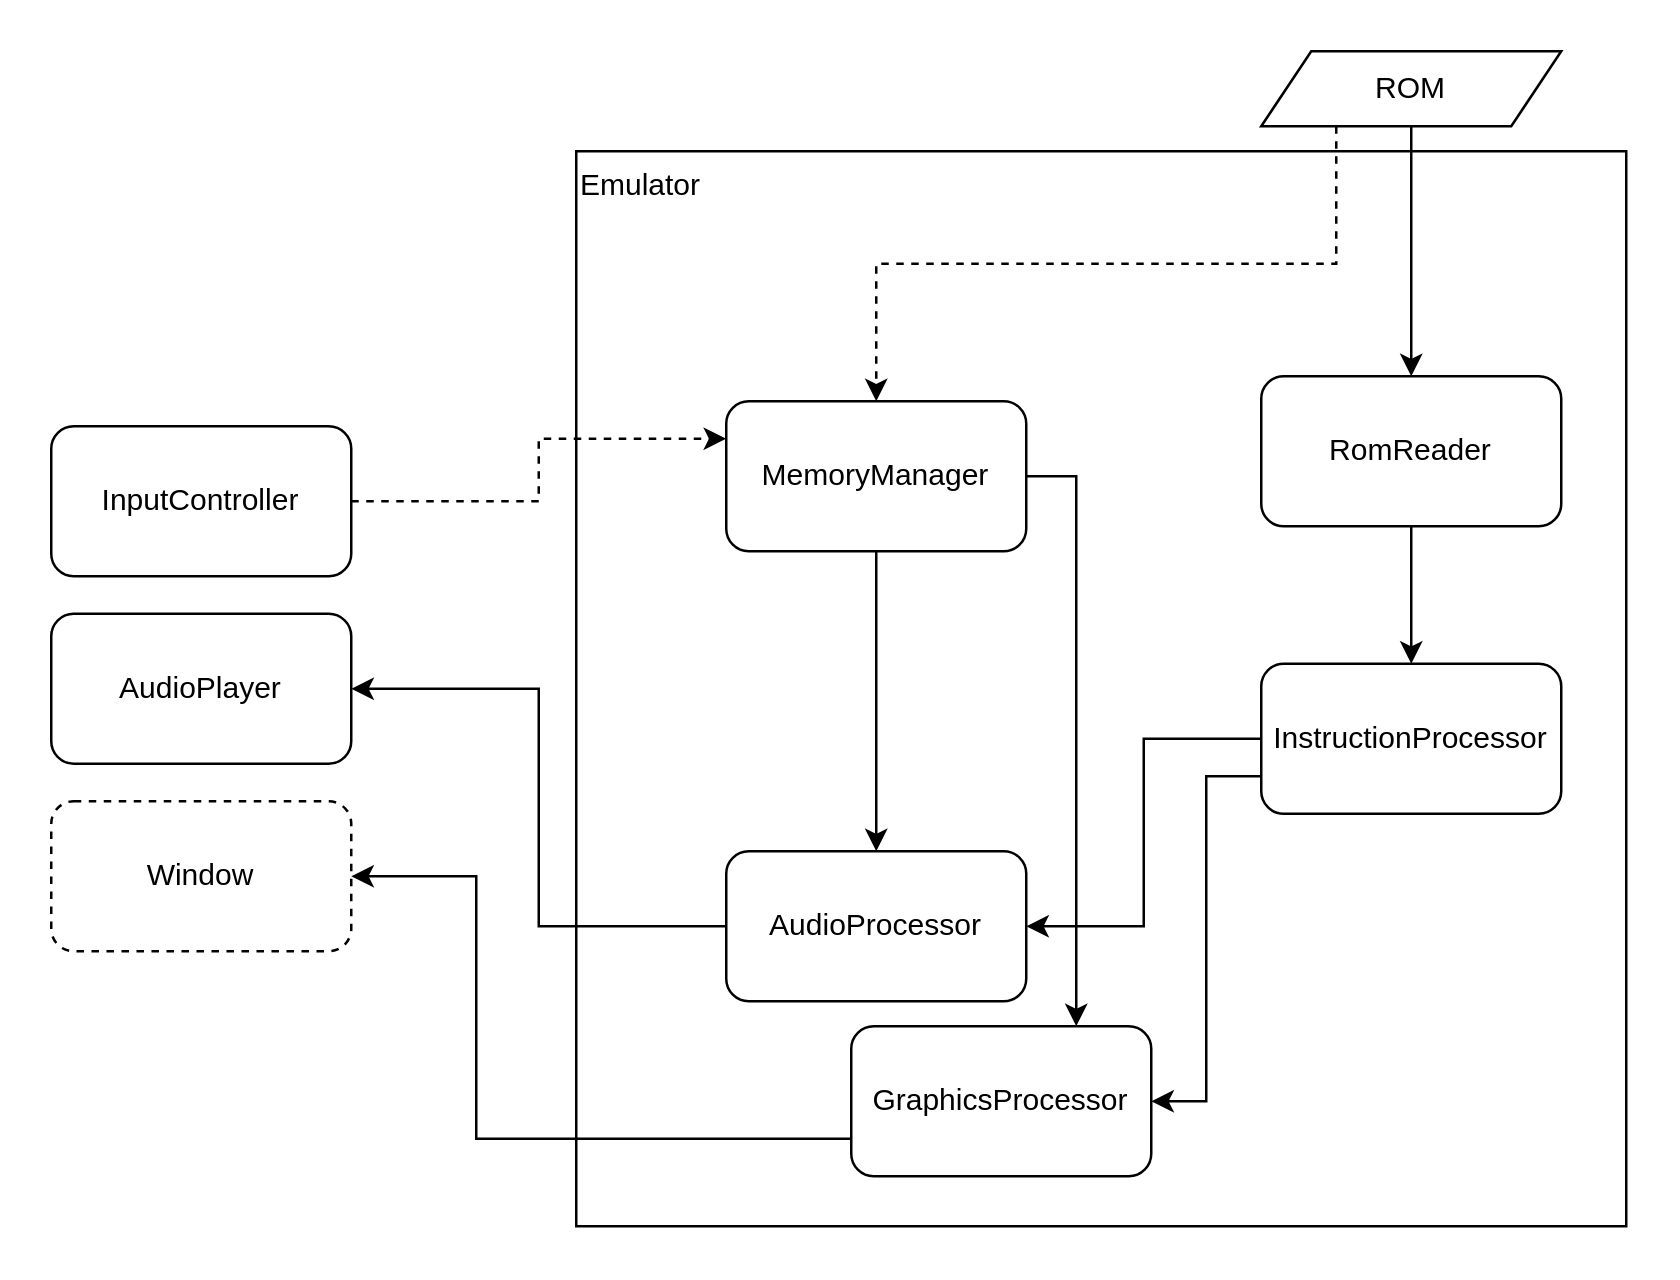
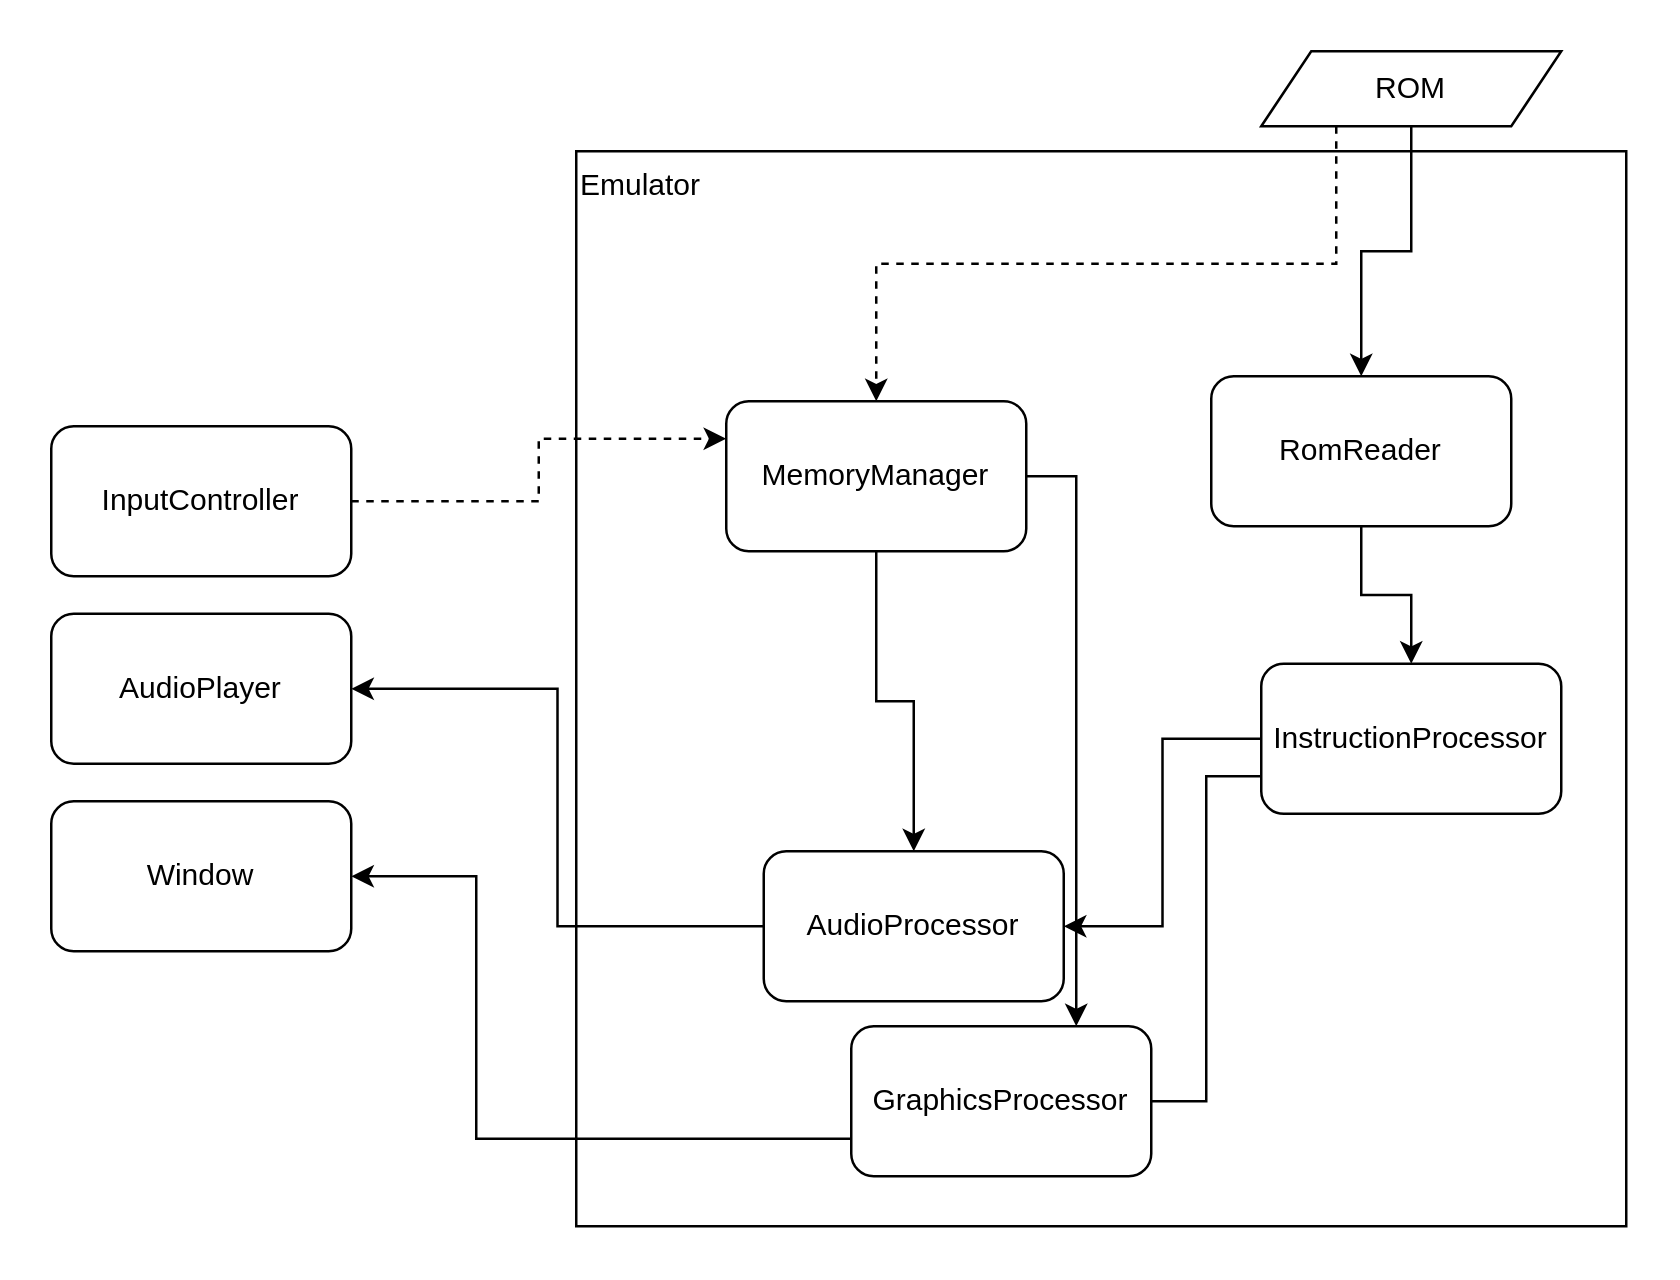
(1411, 451) -> (1361, 451)
(201, 876) -> (201, 876)
(876, 926) -> (914, 926)
(1169, 1101) -> (1162, 1101)
